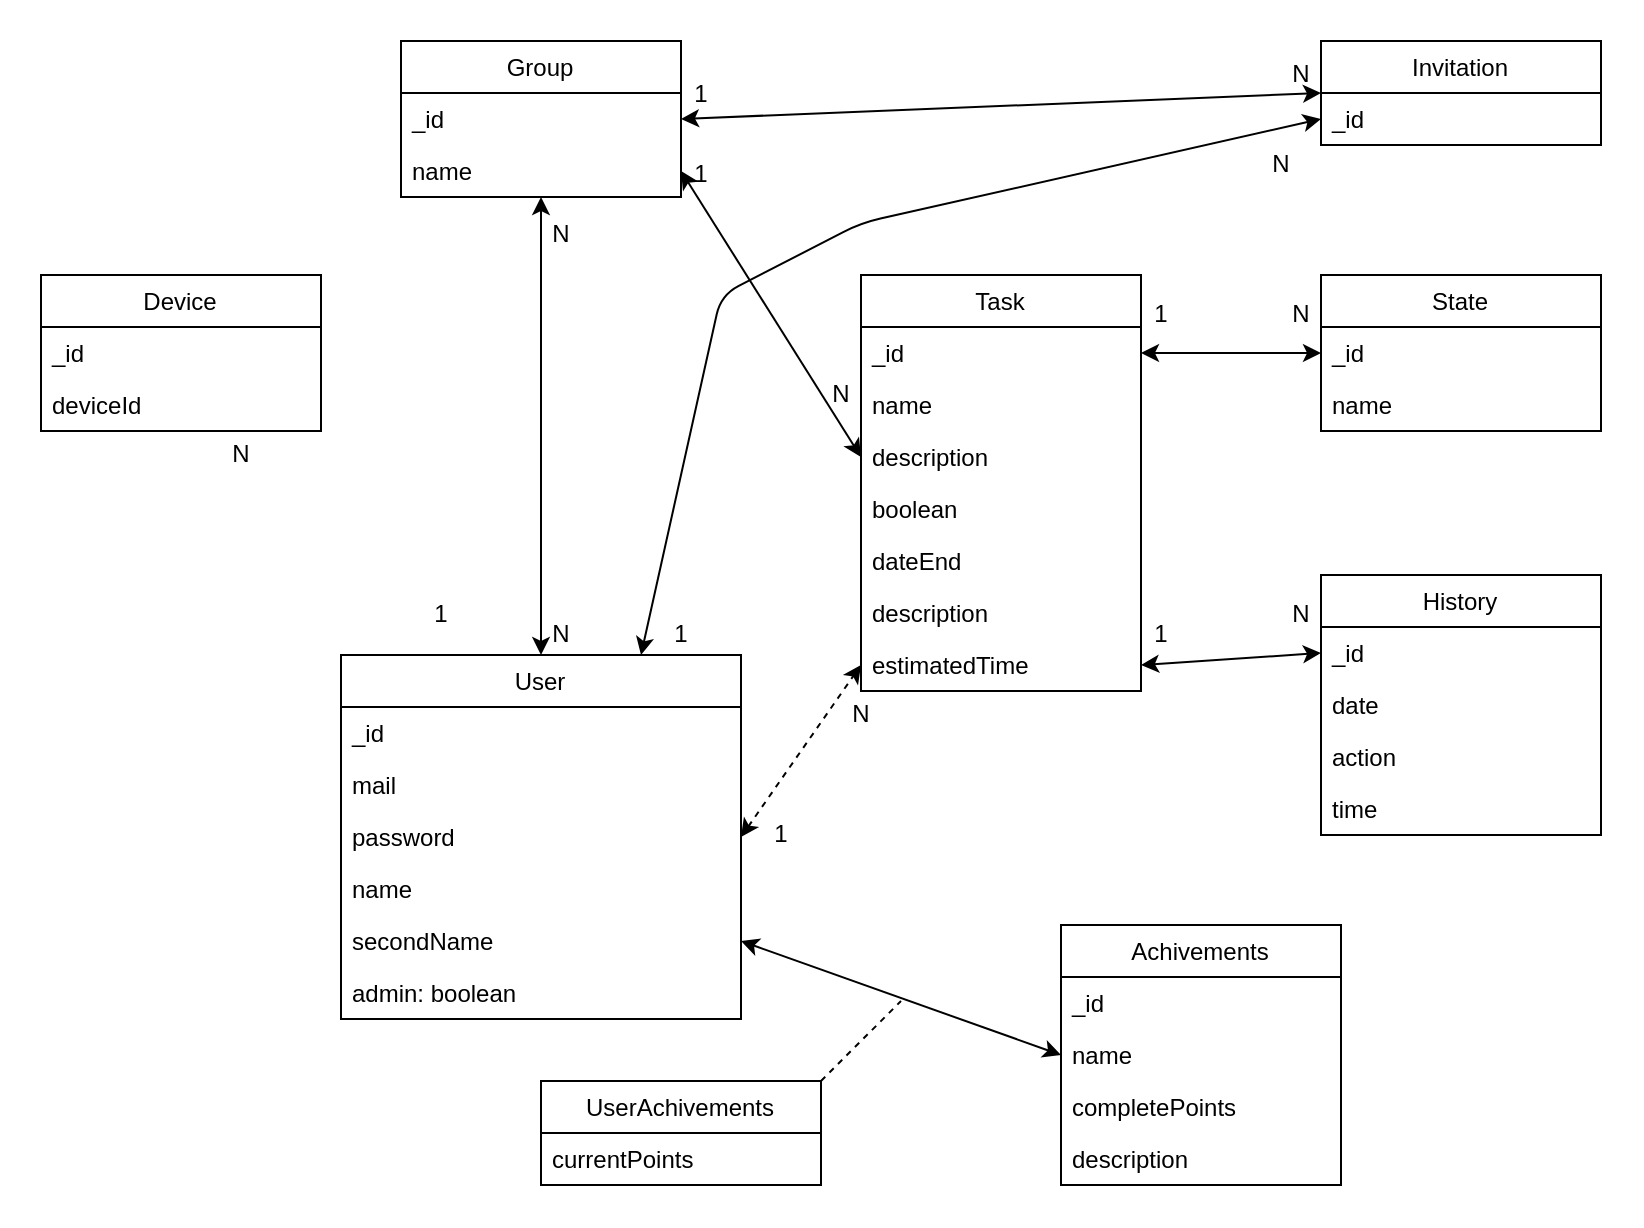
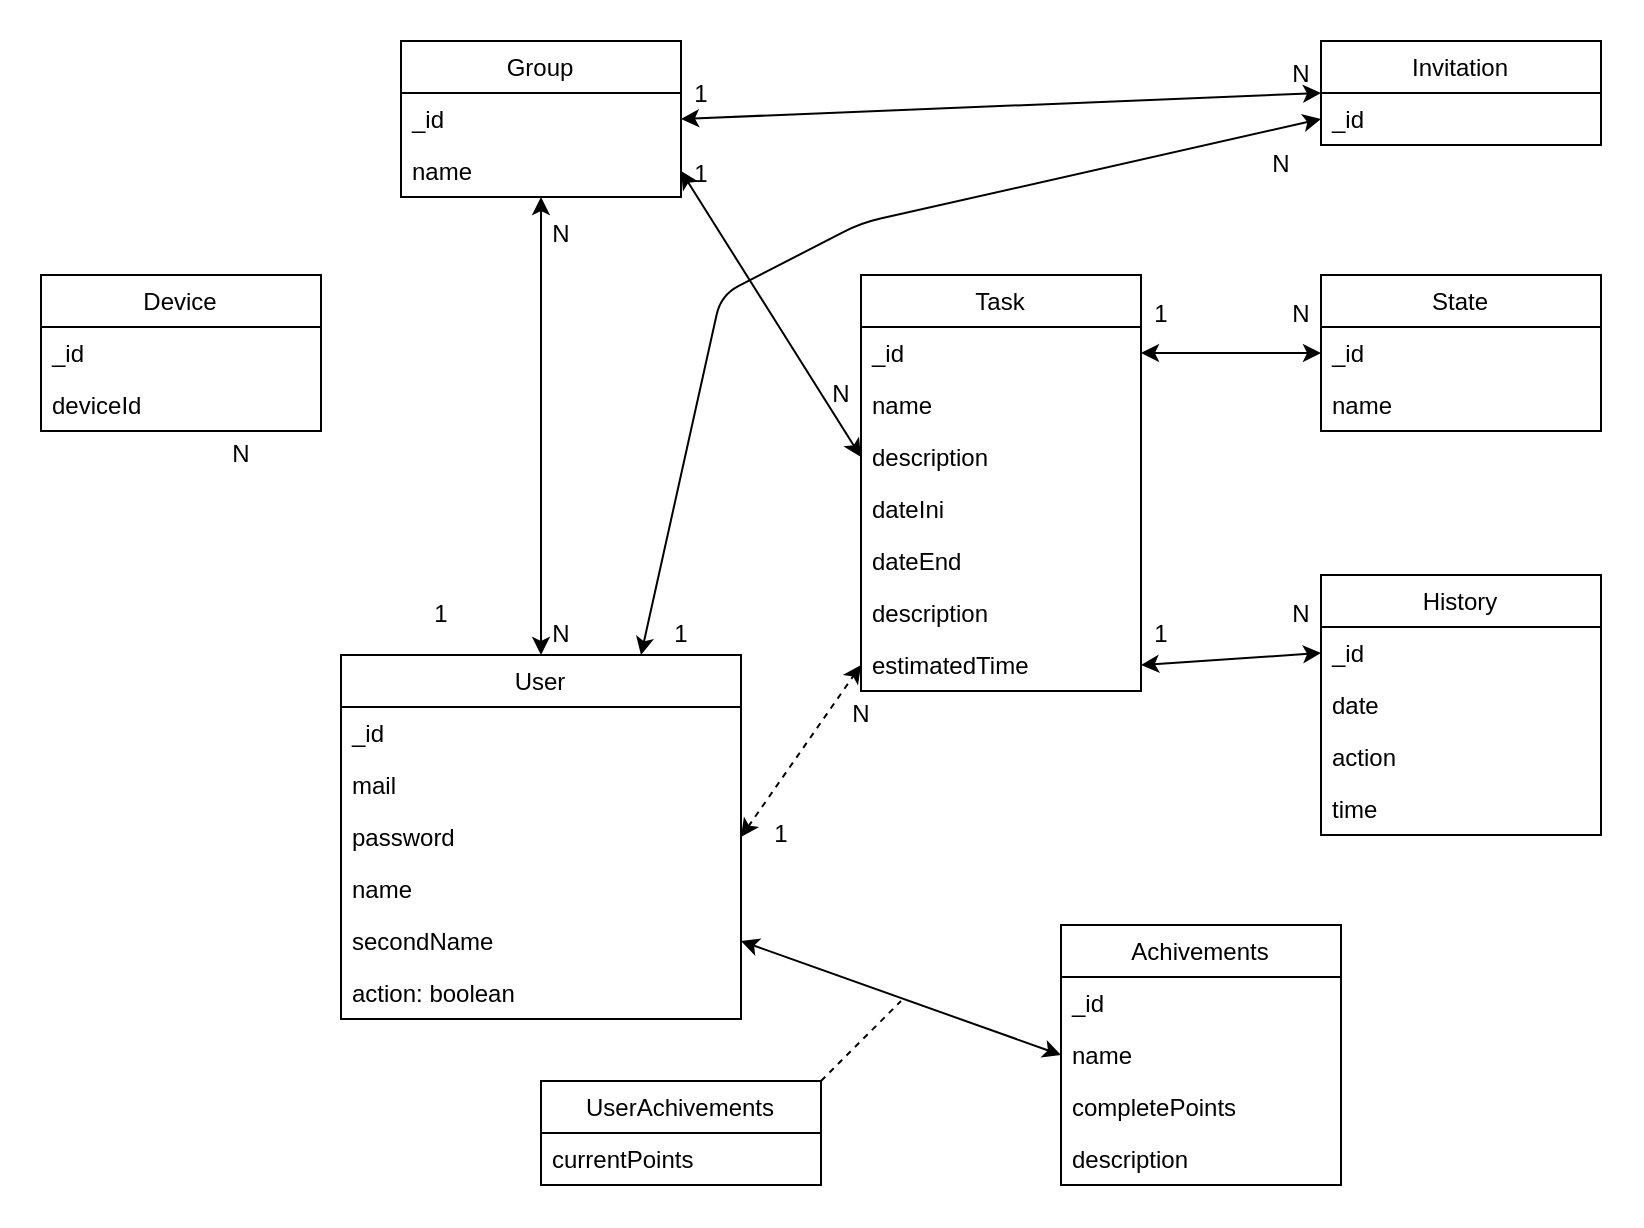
(916, 510) -> (916, 510)
(434, 994) -> (440, 994)
